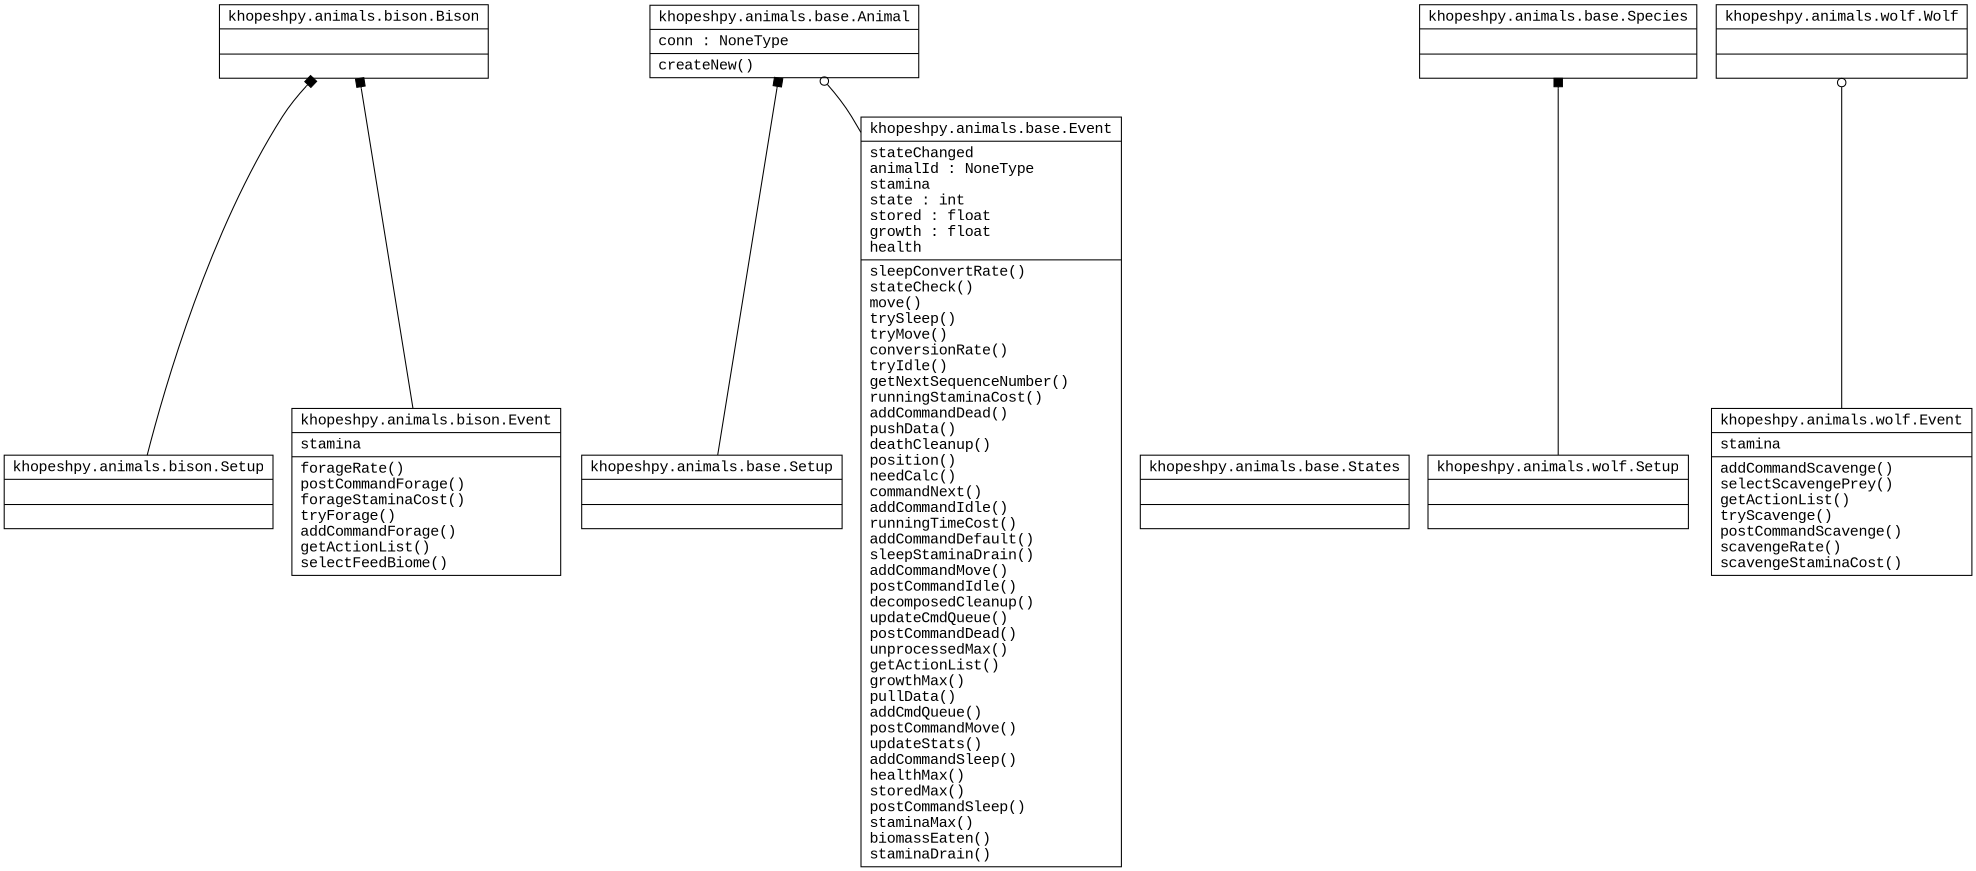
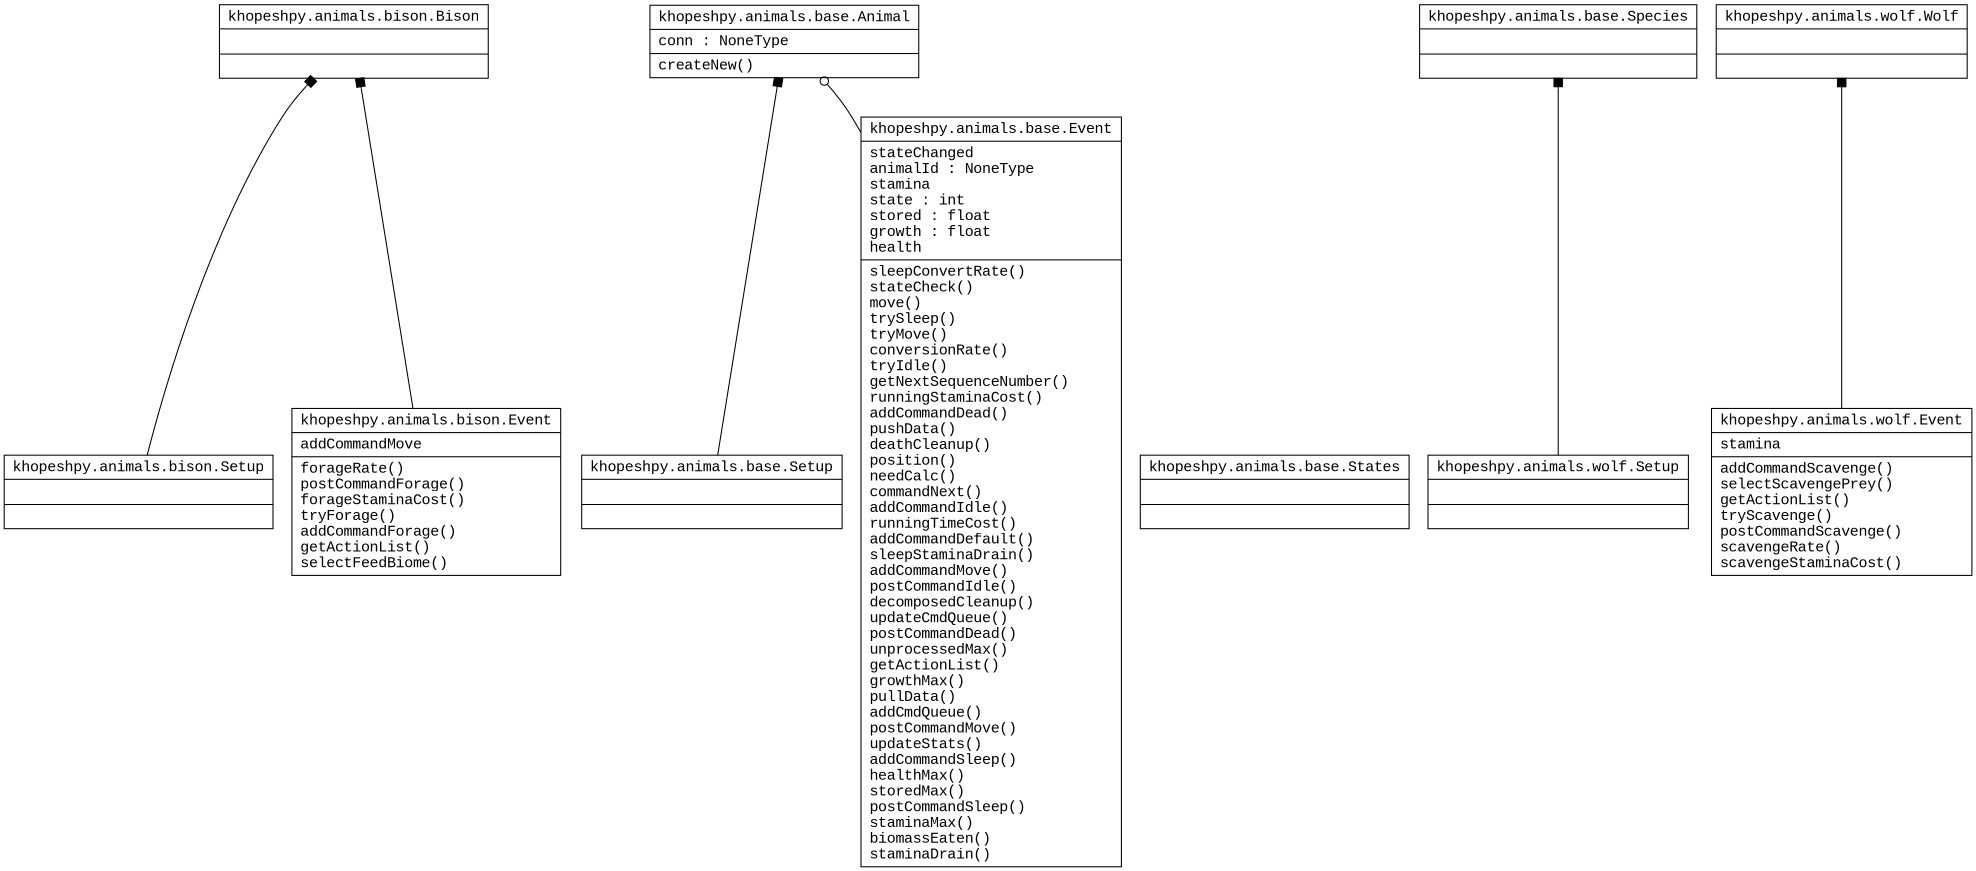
(1842, 248) -> (1842, 249)
(331, 444) -> (361, 444)
